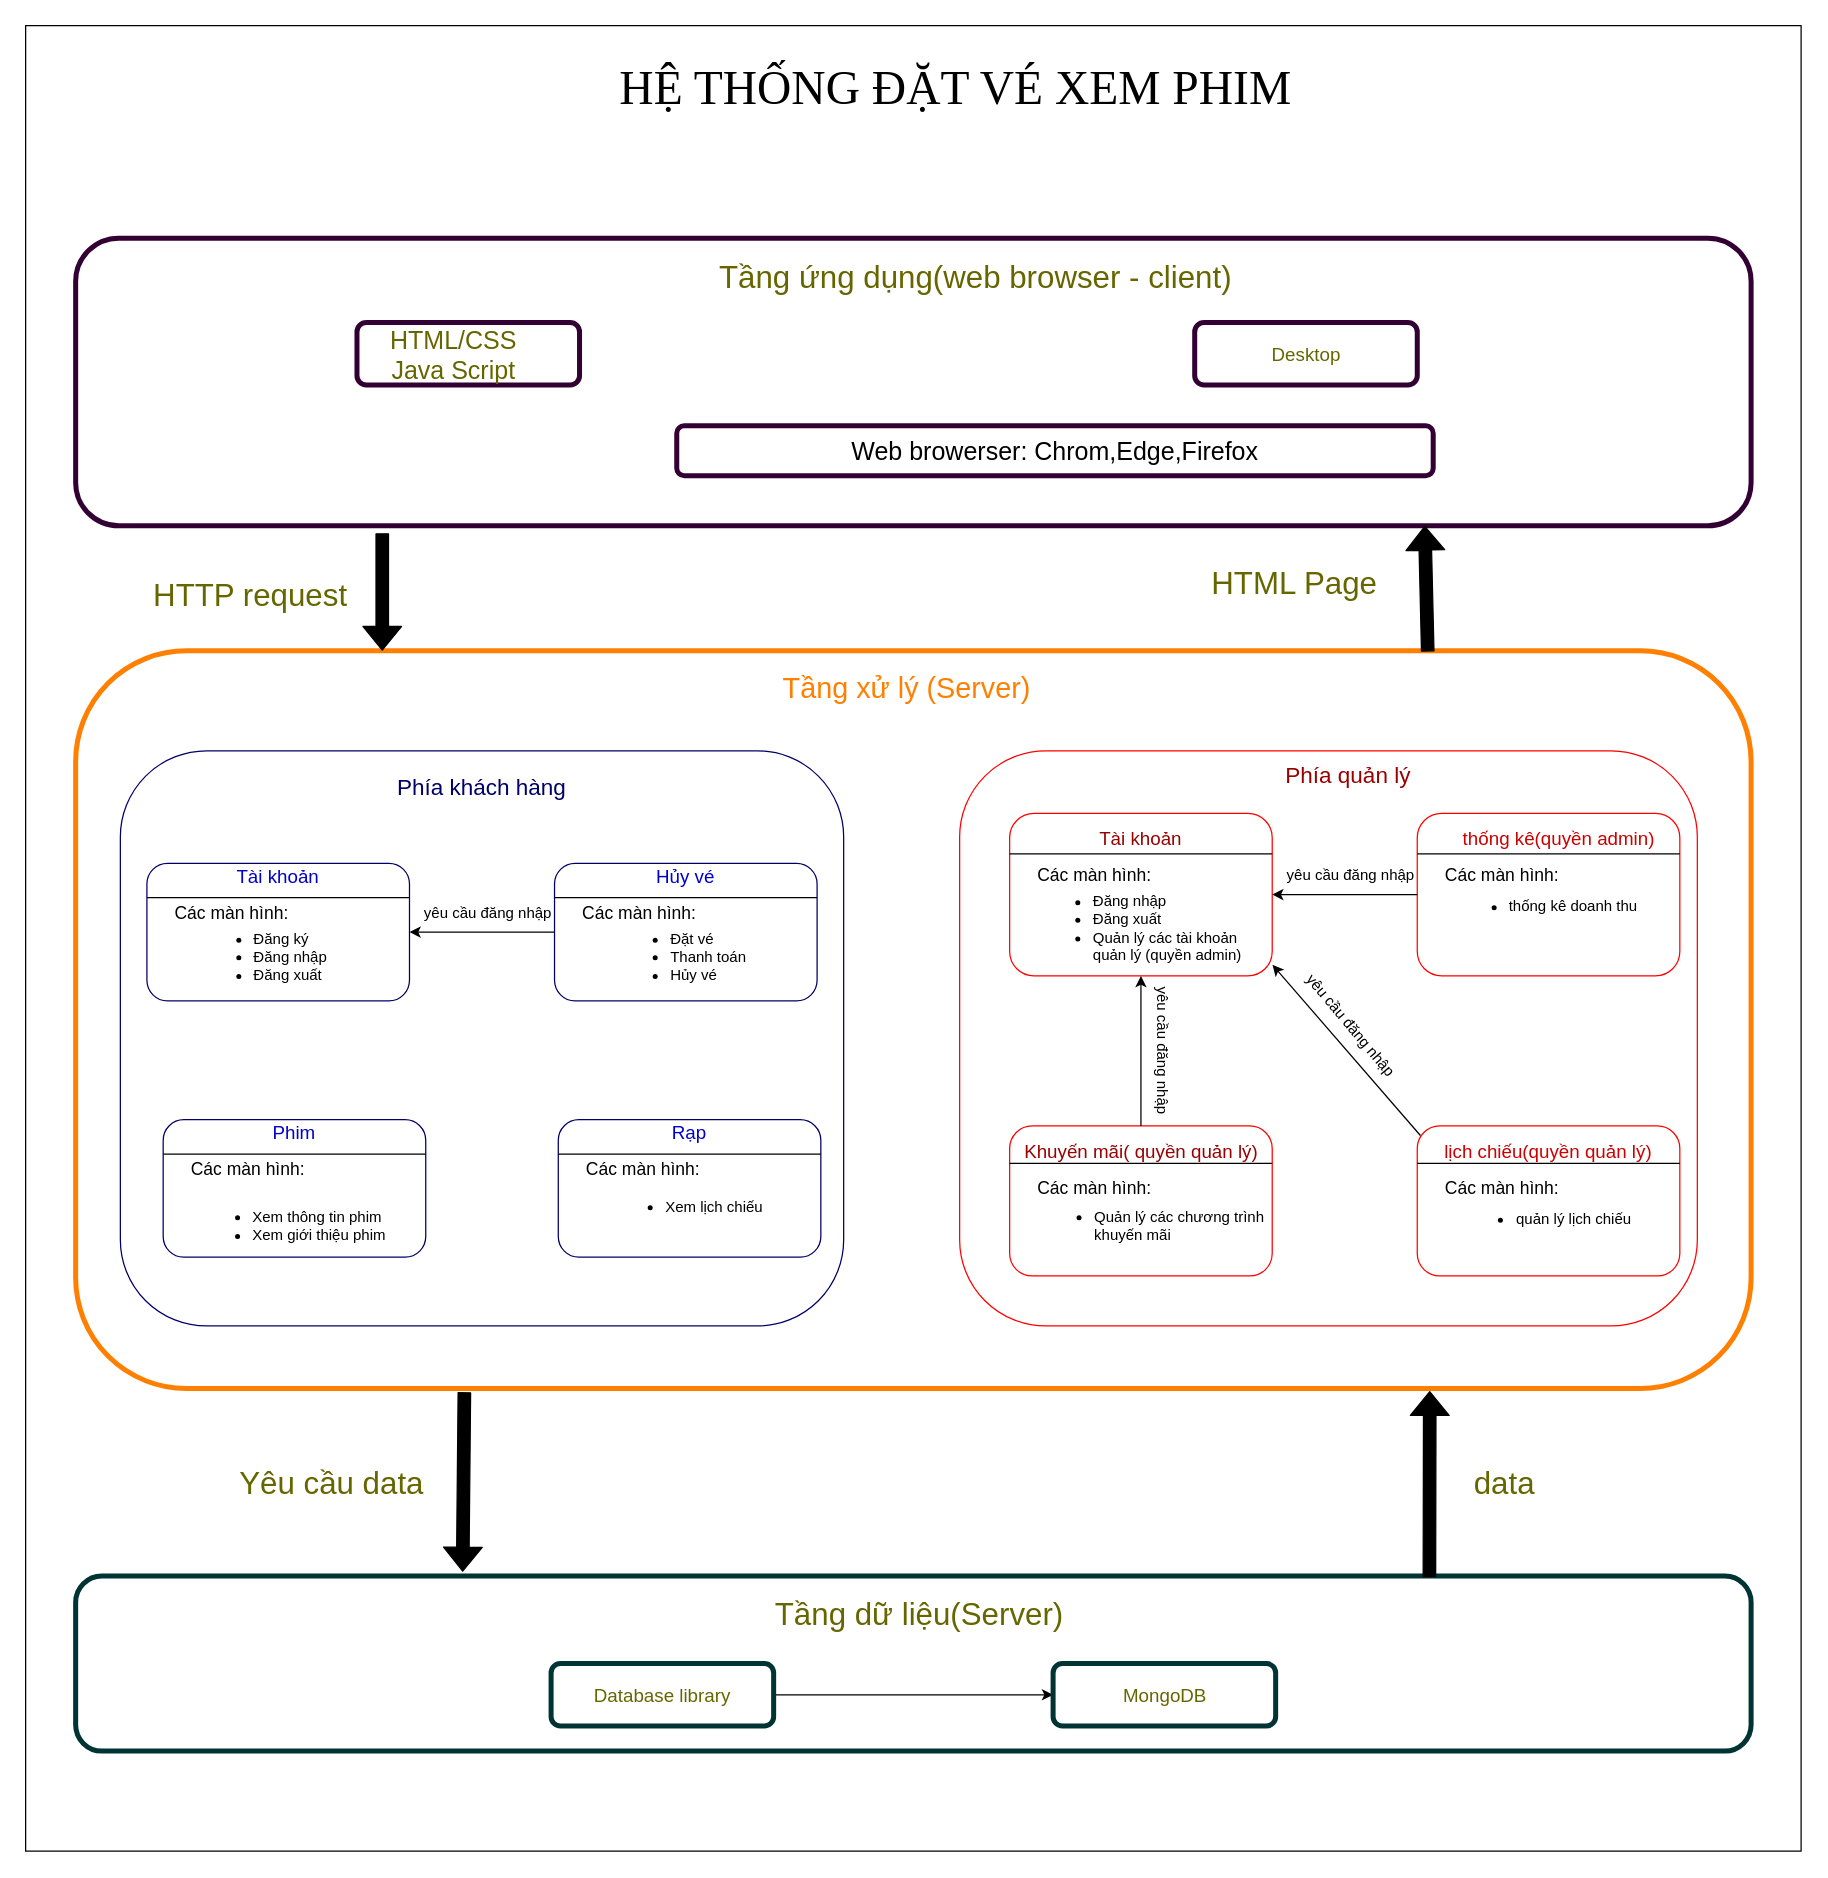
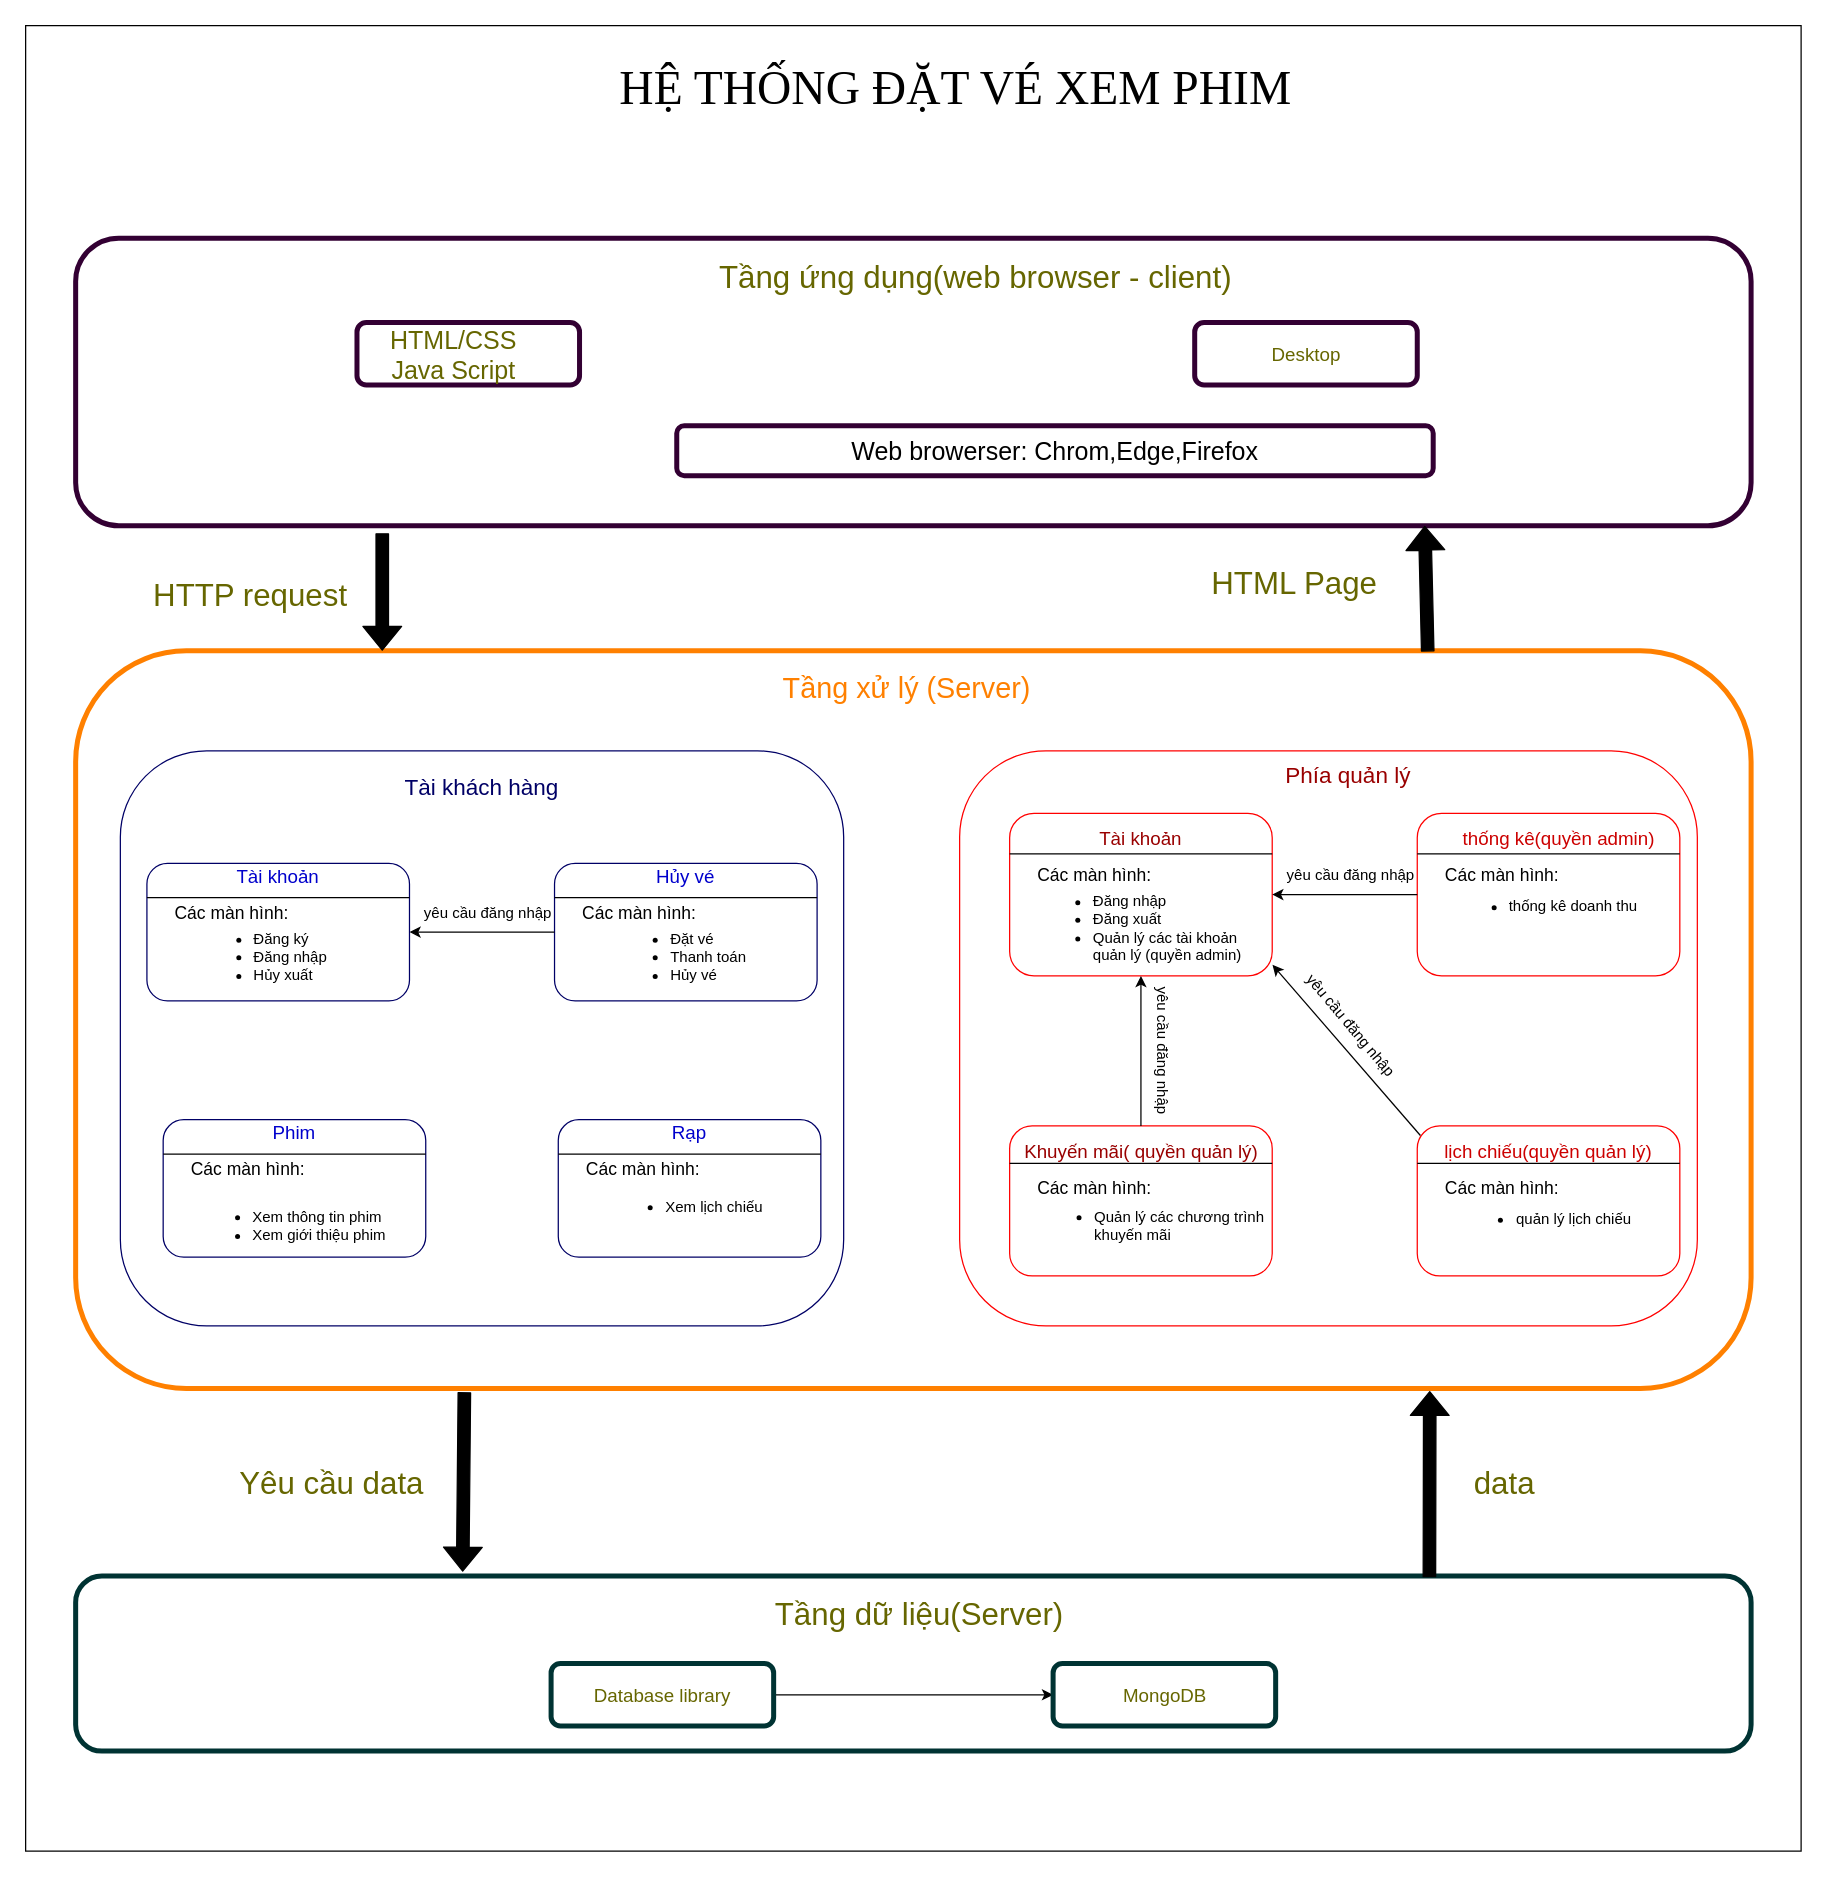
(482, 788) -> (482, 788)
(266, 957) -> (266, 957)
